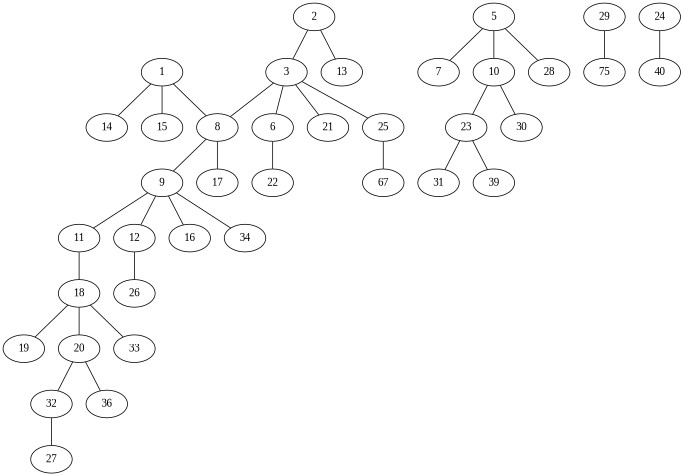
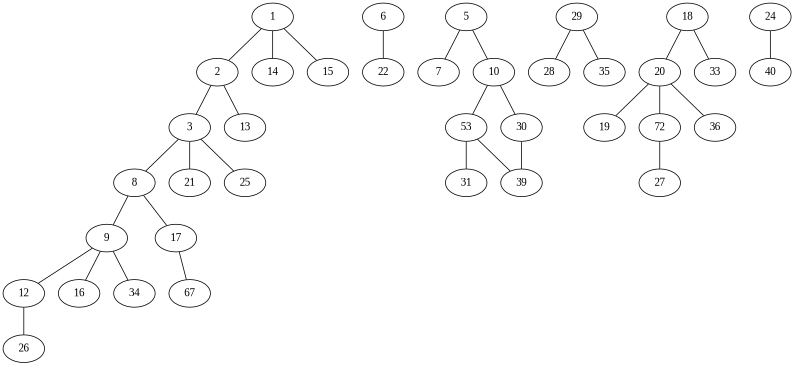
(521, 44) -> (563, 45)
(604, 72) -> (604, 72)
(190, 100) -> (245, 44)
(280, 100) -> none
(466, 127) -> (466, 127)
(383, 155) -> (183, 266)
none -> (522, 155)
(79, 238) -> none
(52, 321) -> (632, 100)
(51, 404) -> (660, 127)
